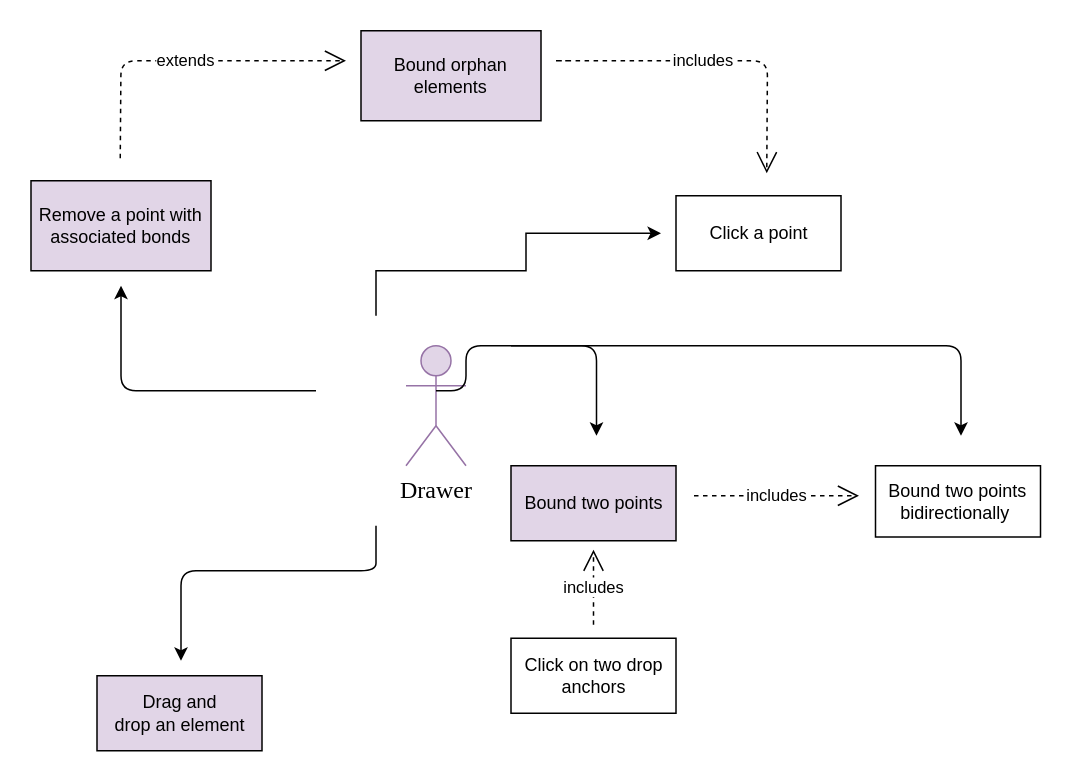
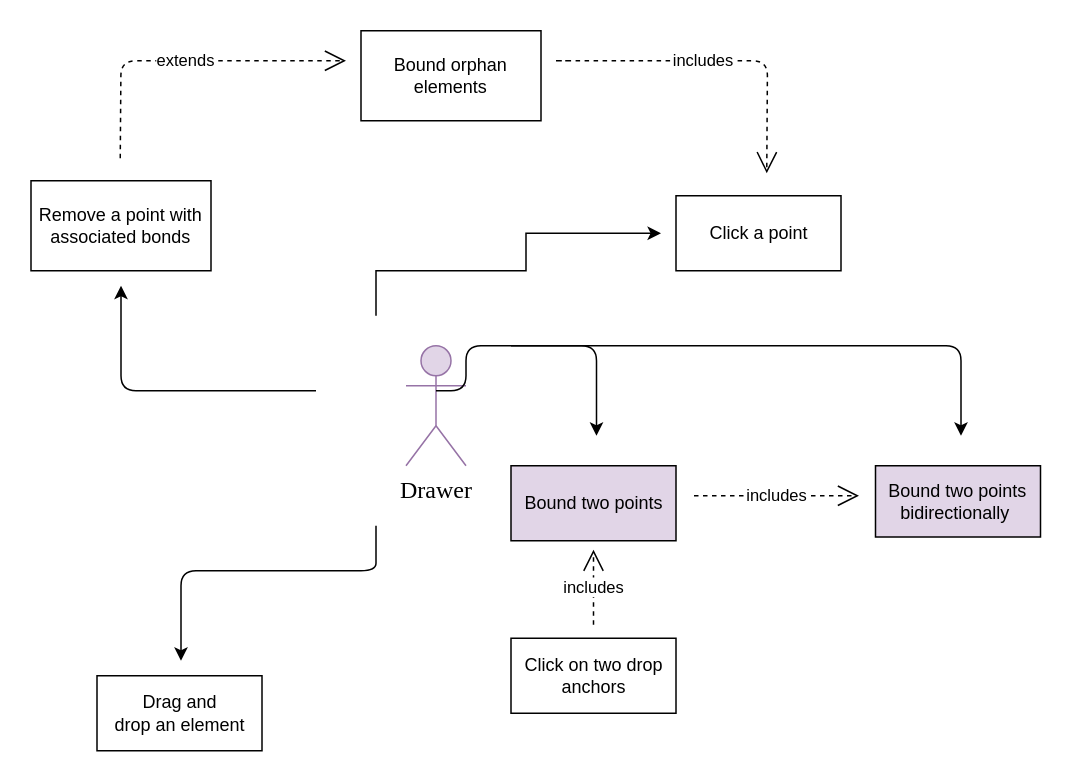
(451, 76) -> (451, 76)
(121, 226) -> (121, 226)
(958, 501) -> (958, 501)
(179, 713) -> (179, 713)
